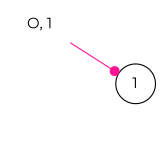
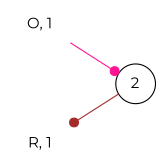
(136, 84) -> (136, 84)
none -> (40, 143)
